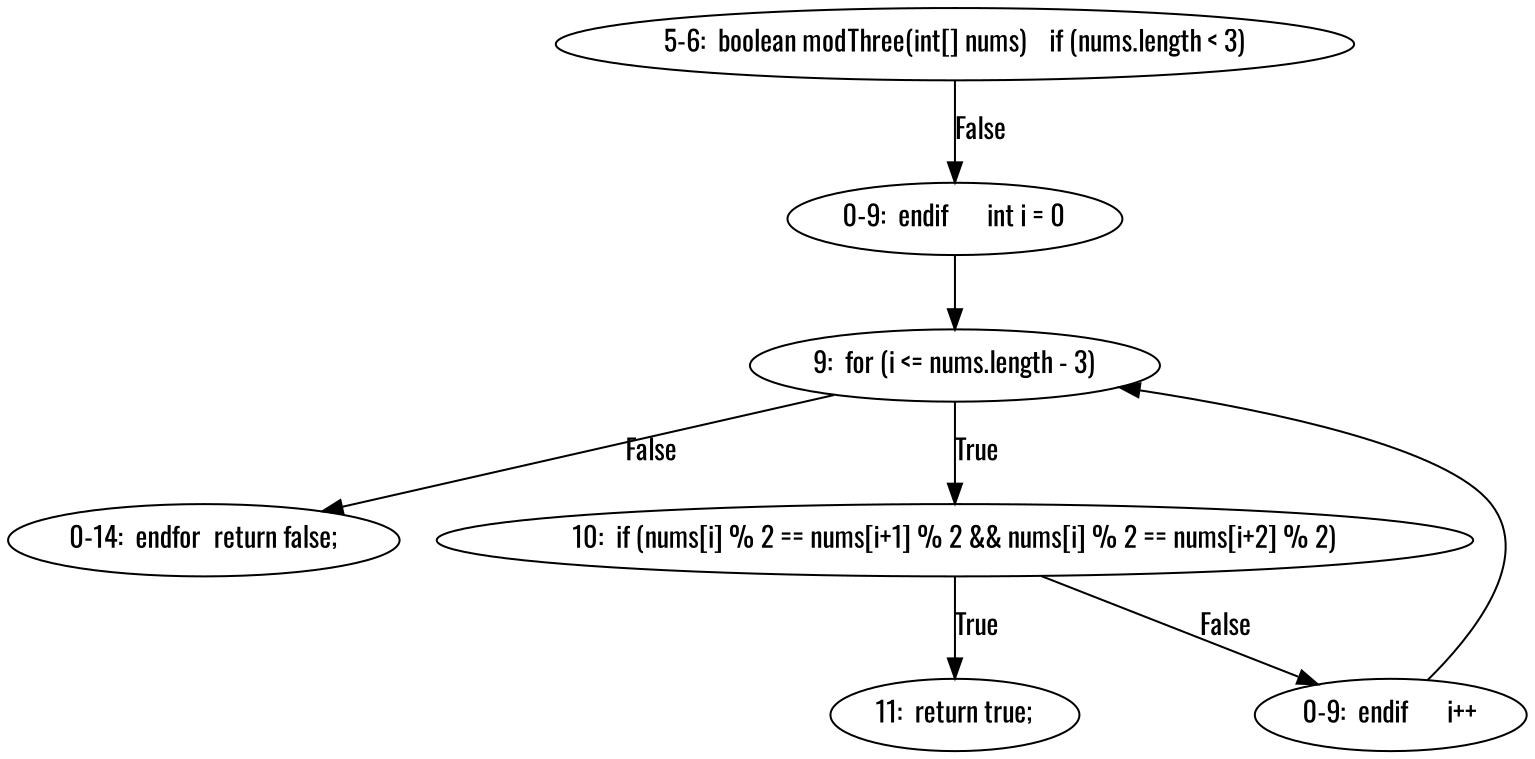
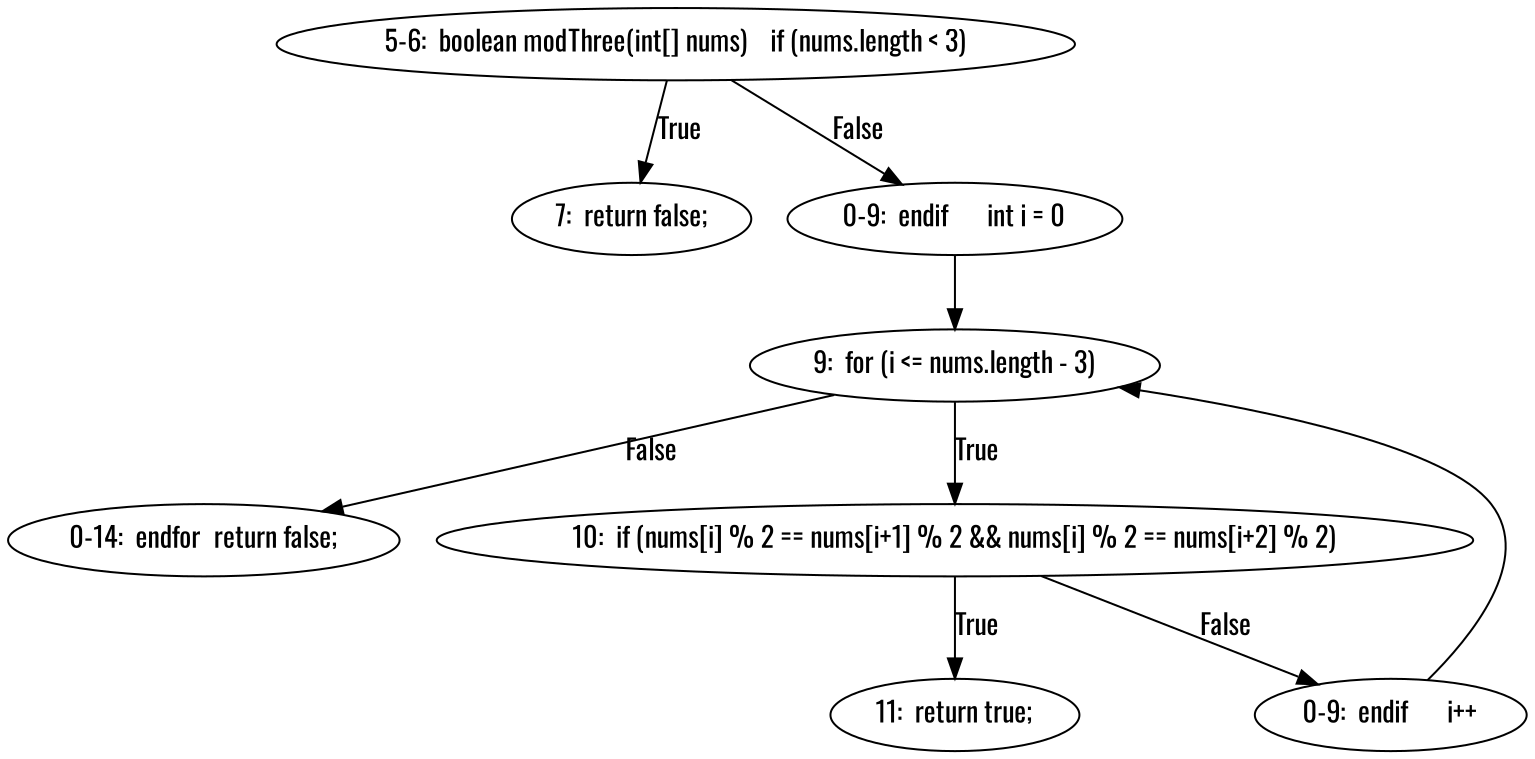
none -> (632, 219)
